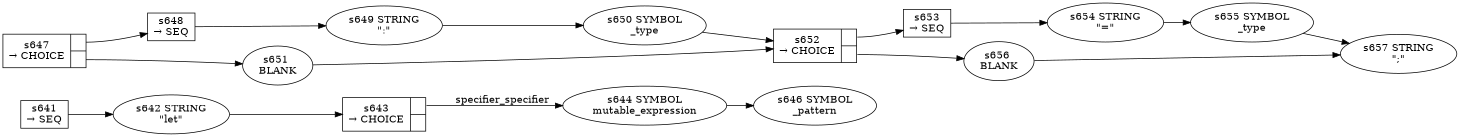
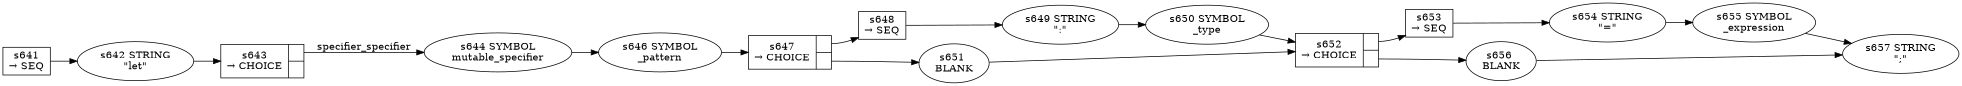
(1252, 23) -> (1754, 23)
none -> (731, 52)
(645, 106) -> (498, 52)
